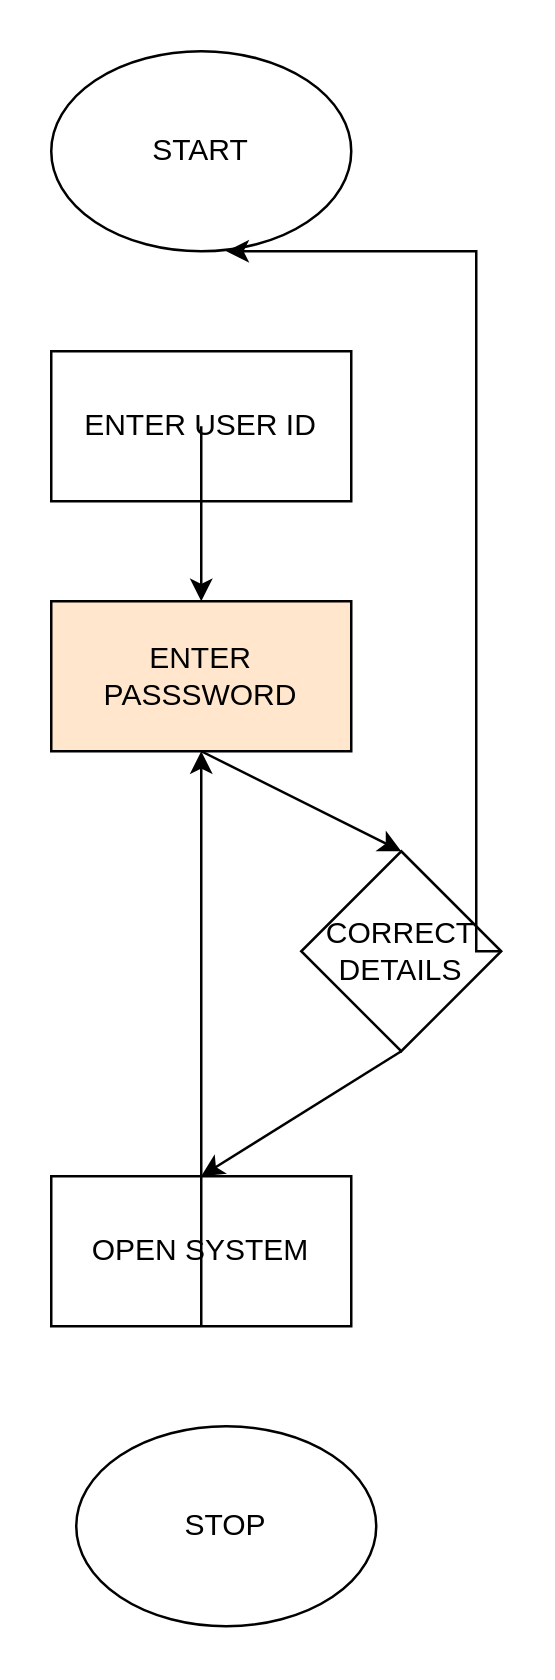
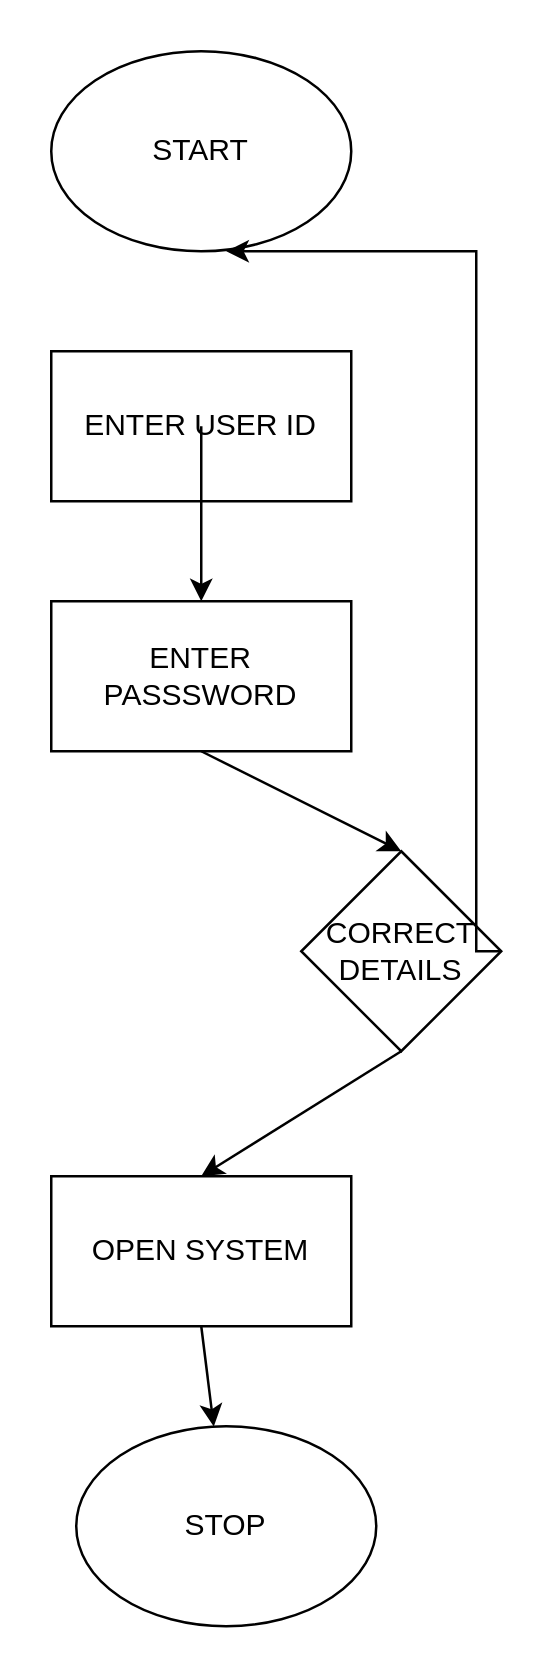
(201, 676) -> (201, 676)
(201, 1047) -> (206, 1368)
